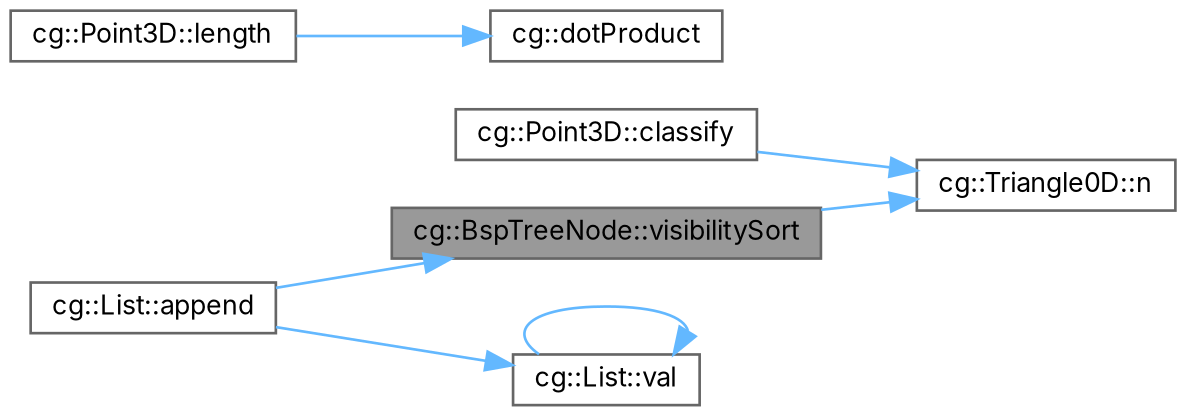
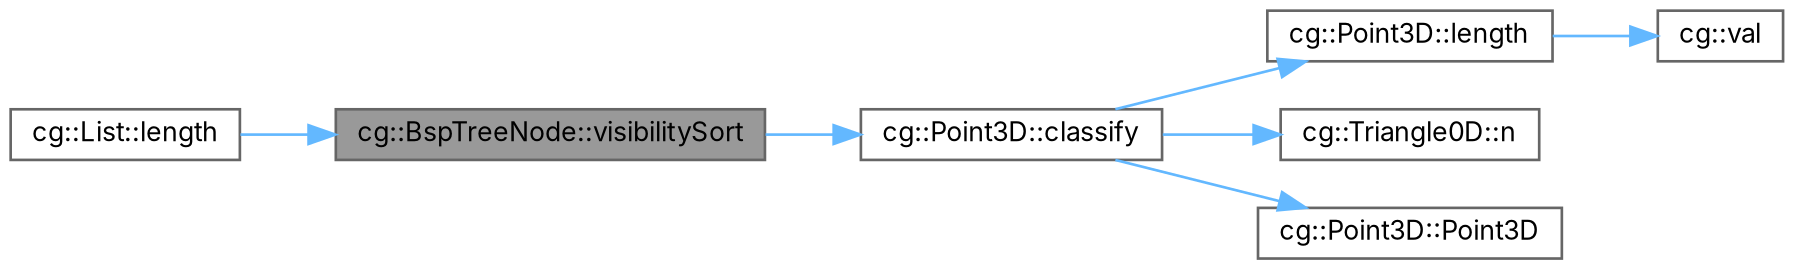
(606, 36) -> (1720, 36)
none -> (1197, 89)
(856, 206) -> (800, 135)
none -> (1410, 233)
(153, 308) -> (125, 135)
(606, 380) -> none
